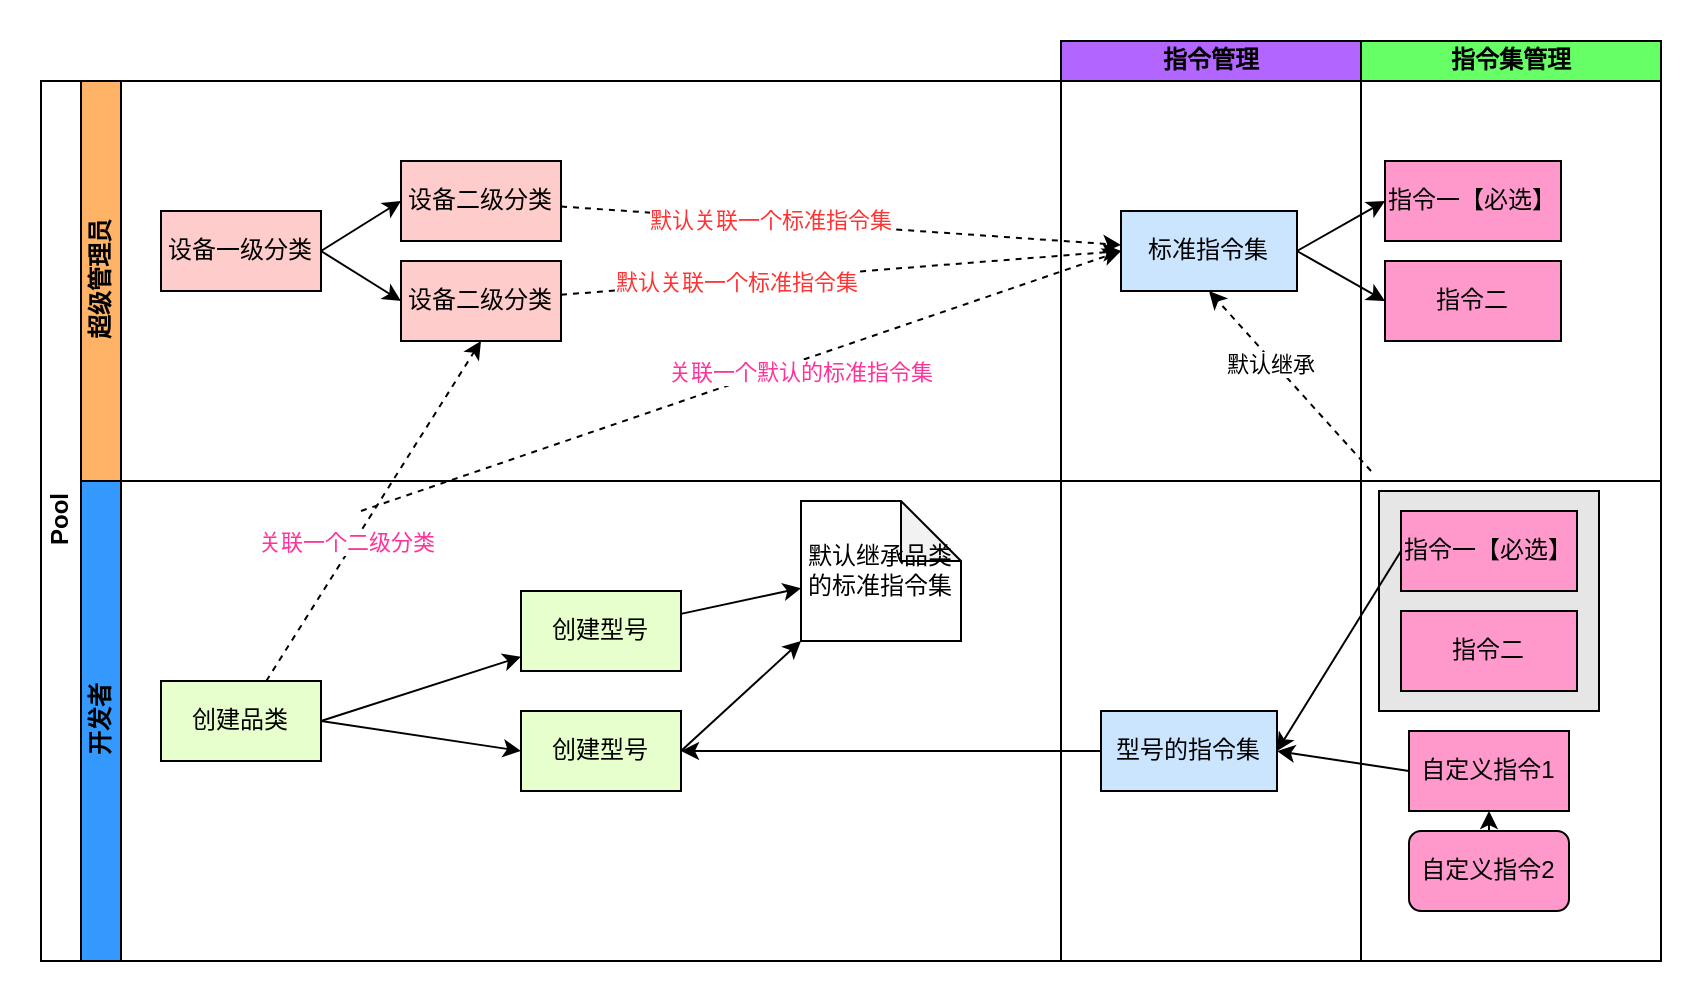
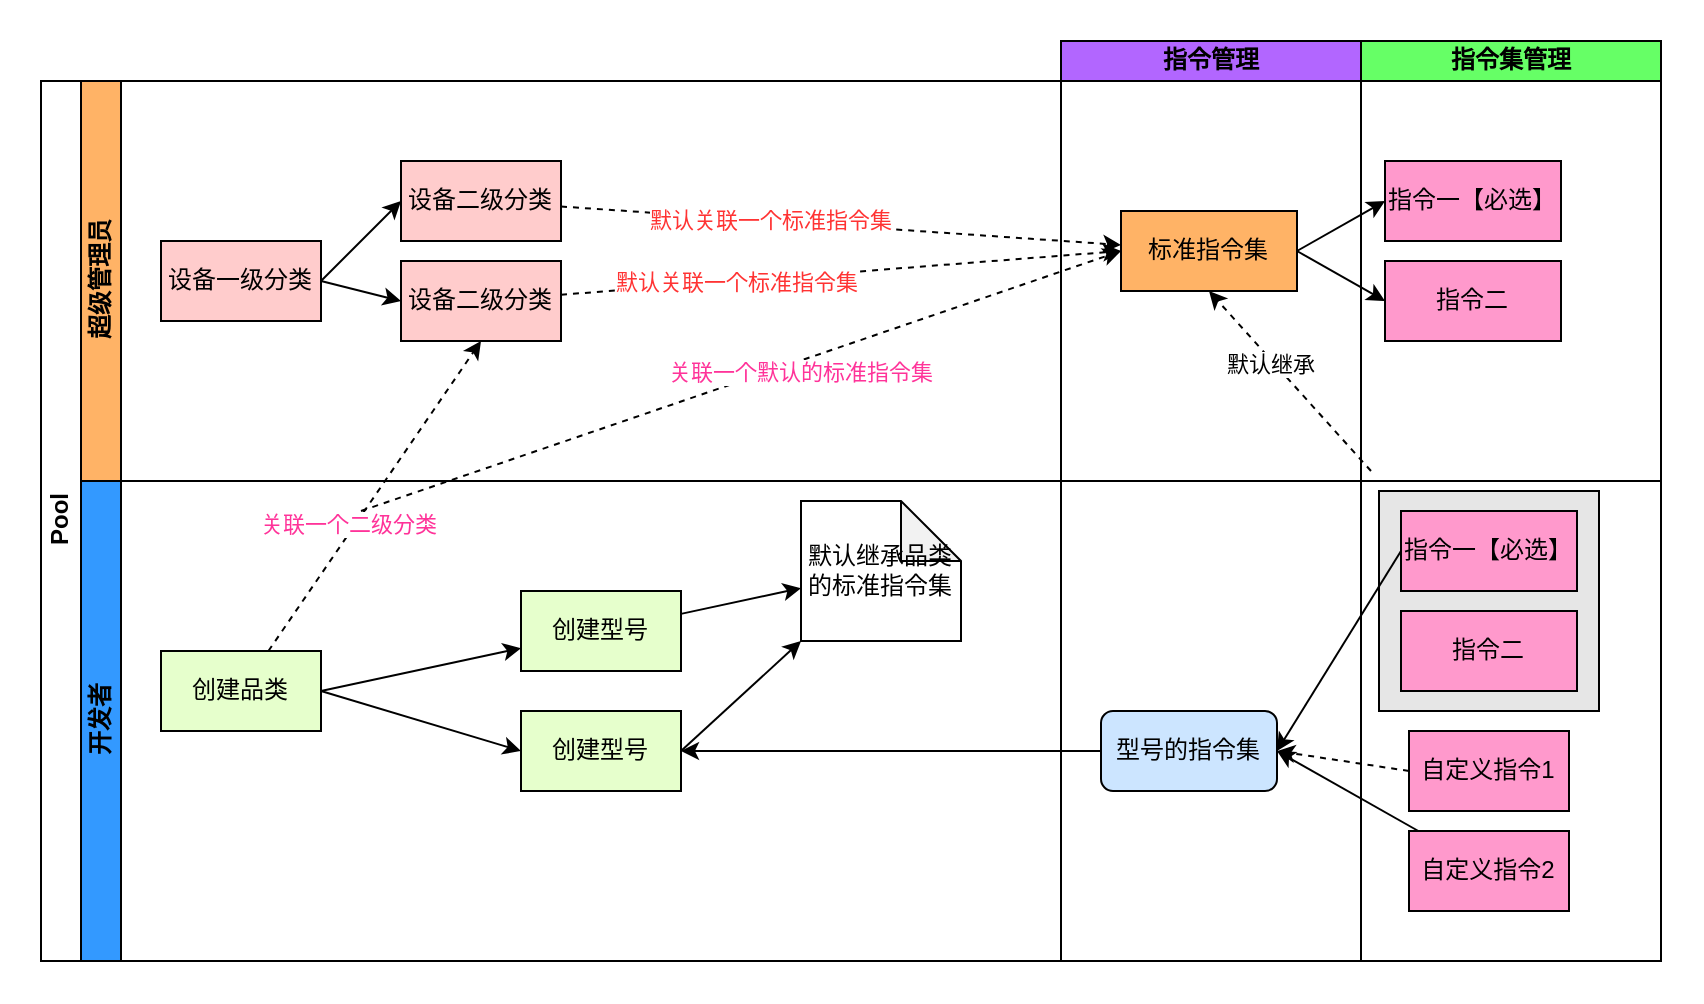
(241, 251) -> (241, 281)
(1209, 251) -> (1209, 251)
(241, 721) -> (241, 691)
(1189, 751) -> (1189, 751)
(1324, 758) -> (1324, 758)
(1489, 828) -> (1323, 777)
(1489, 871) -> (1489, 871)
